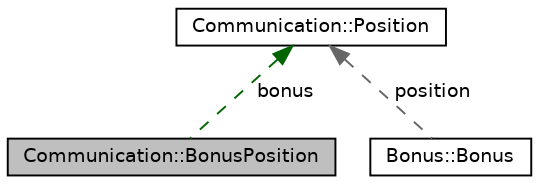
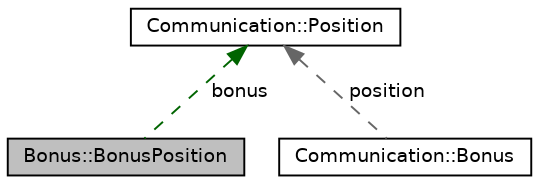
(172, 157) -> (126, 157)
(451, 157) -> (405, 157)
